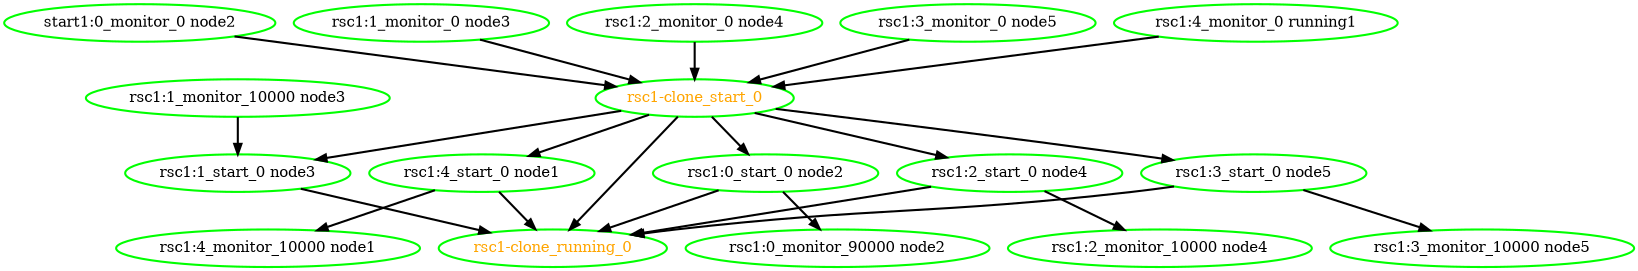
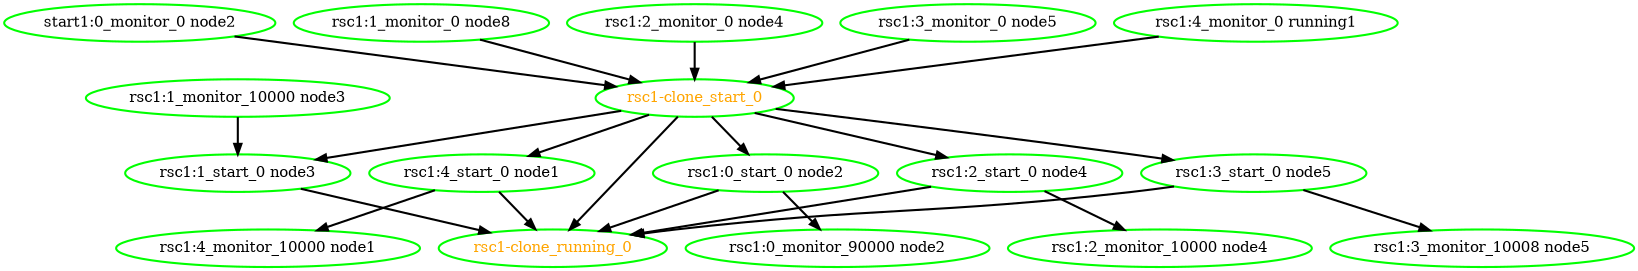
(421, 23) -> (421, 23)
(1482, 248) -> (1482, 248)
